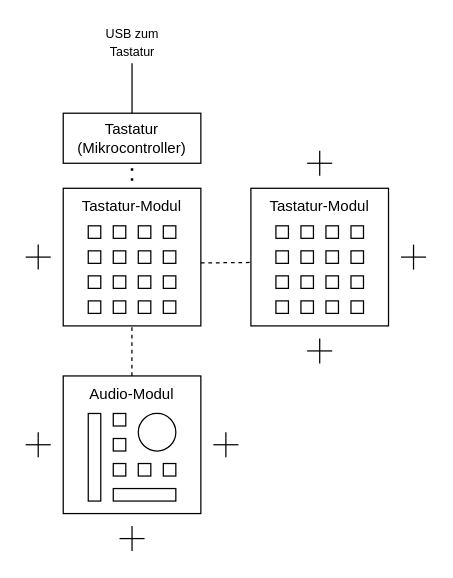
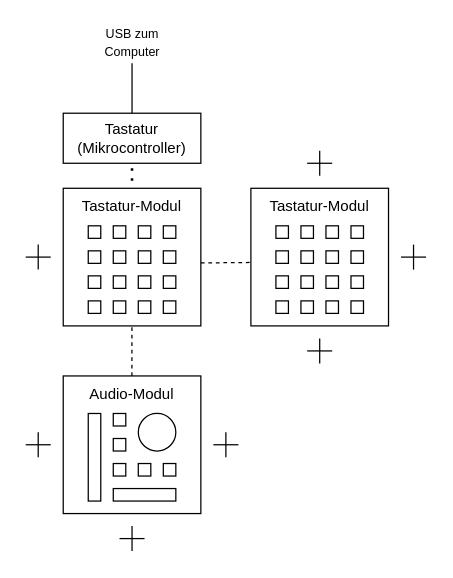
(133, 42) -> (133, 42)
